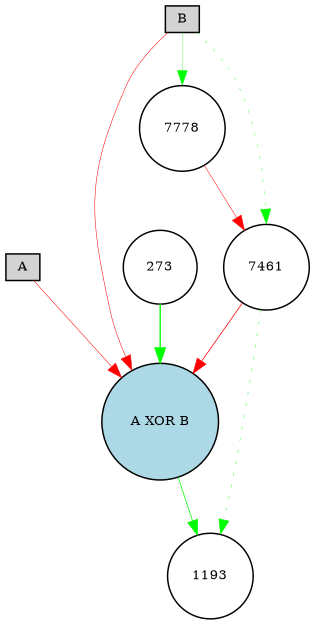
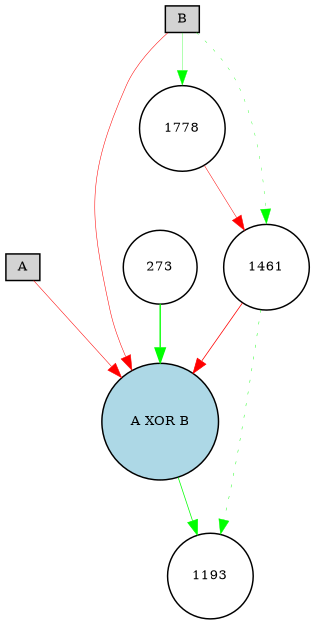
(182, 128) -> (182, 128)
(266, 267) -> (266, 267)
